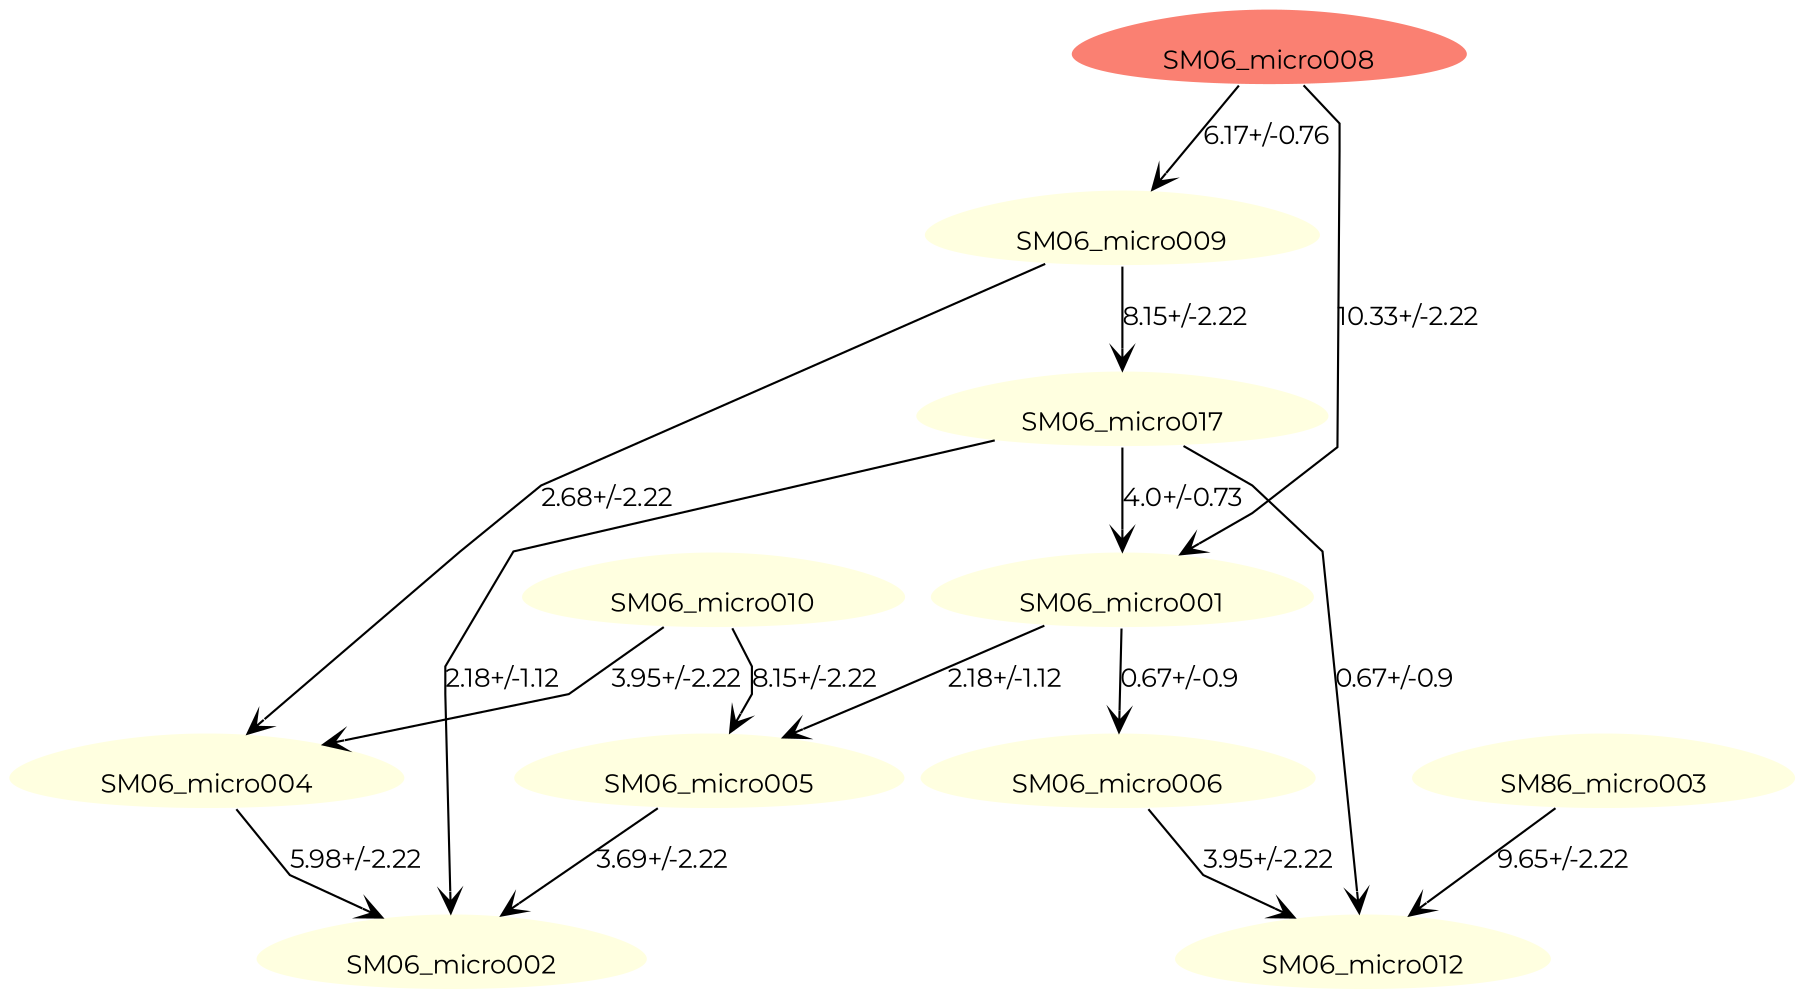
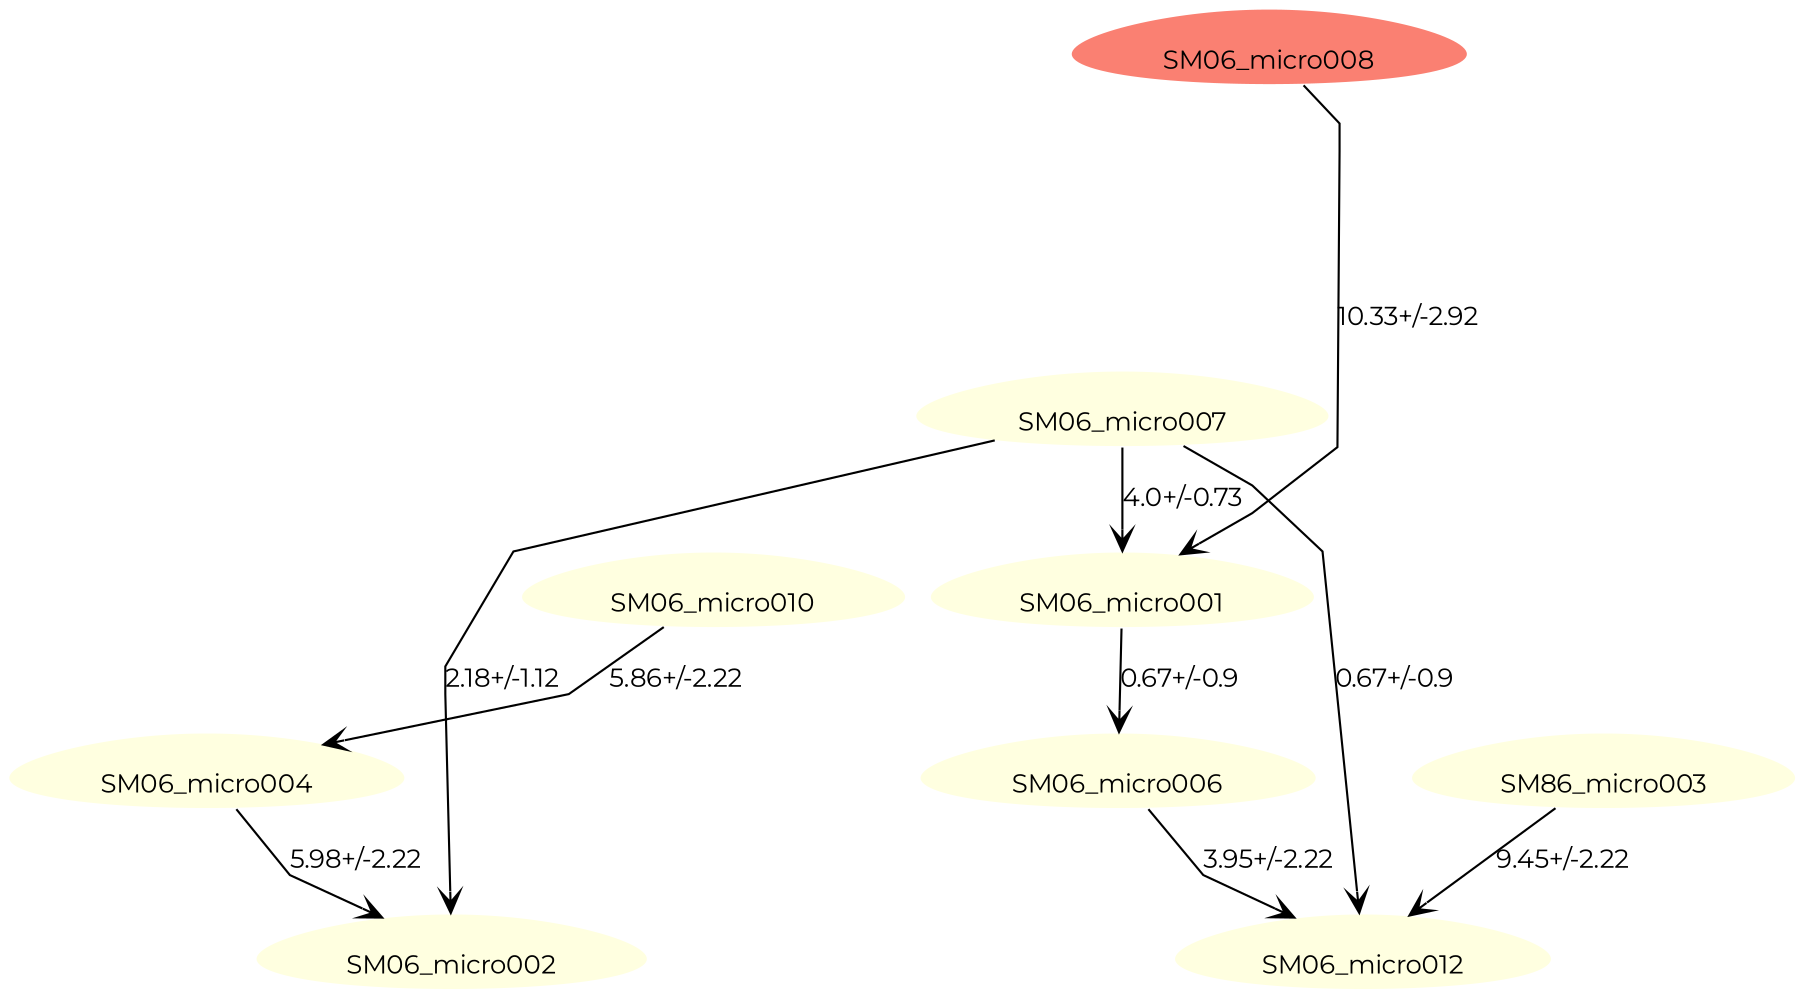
(1122, 228) -> none
(1409, 318) -> (1409, 318)
(1122, 409) -> (1122, 409)
(676, 680) -> (676, 680)
(709, 771) -> none
(1563, 861) -> (1563, 861)
